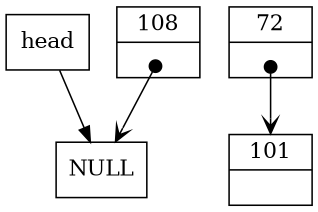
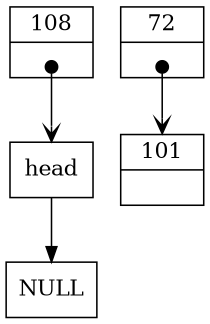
(138, 100) -> (52, 99)
